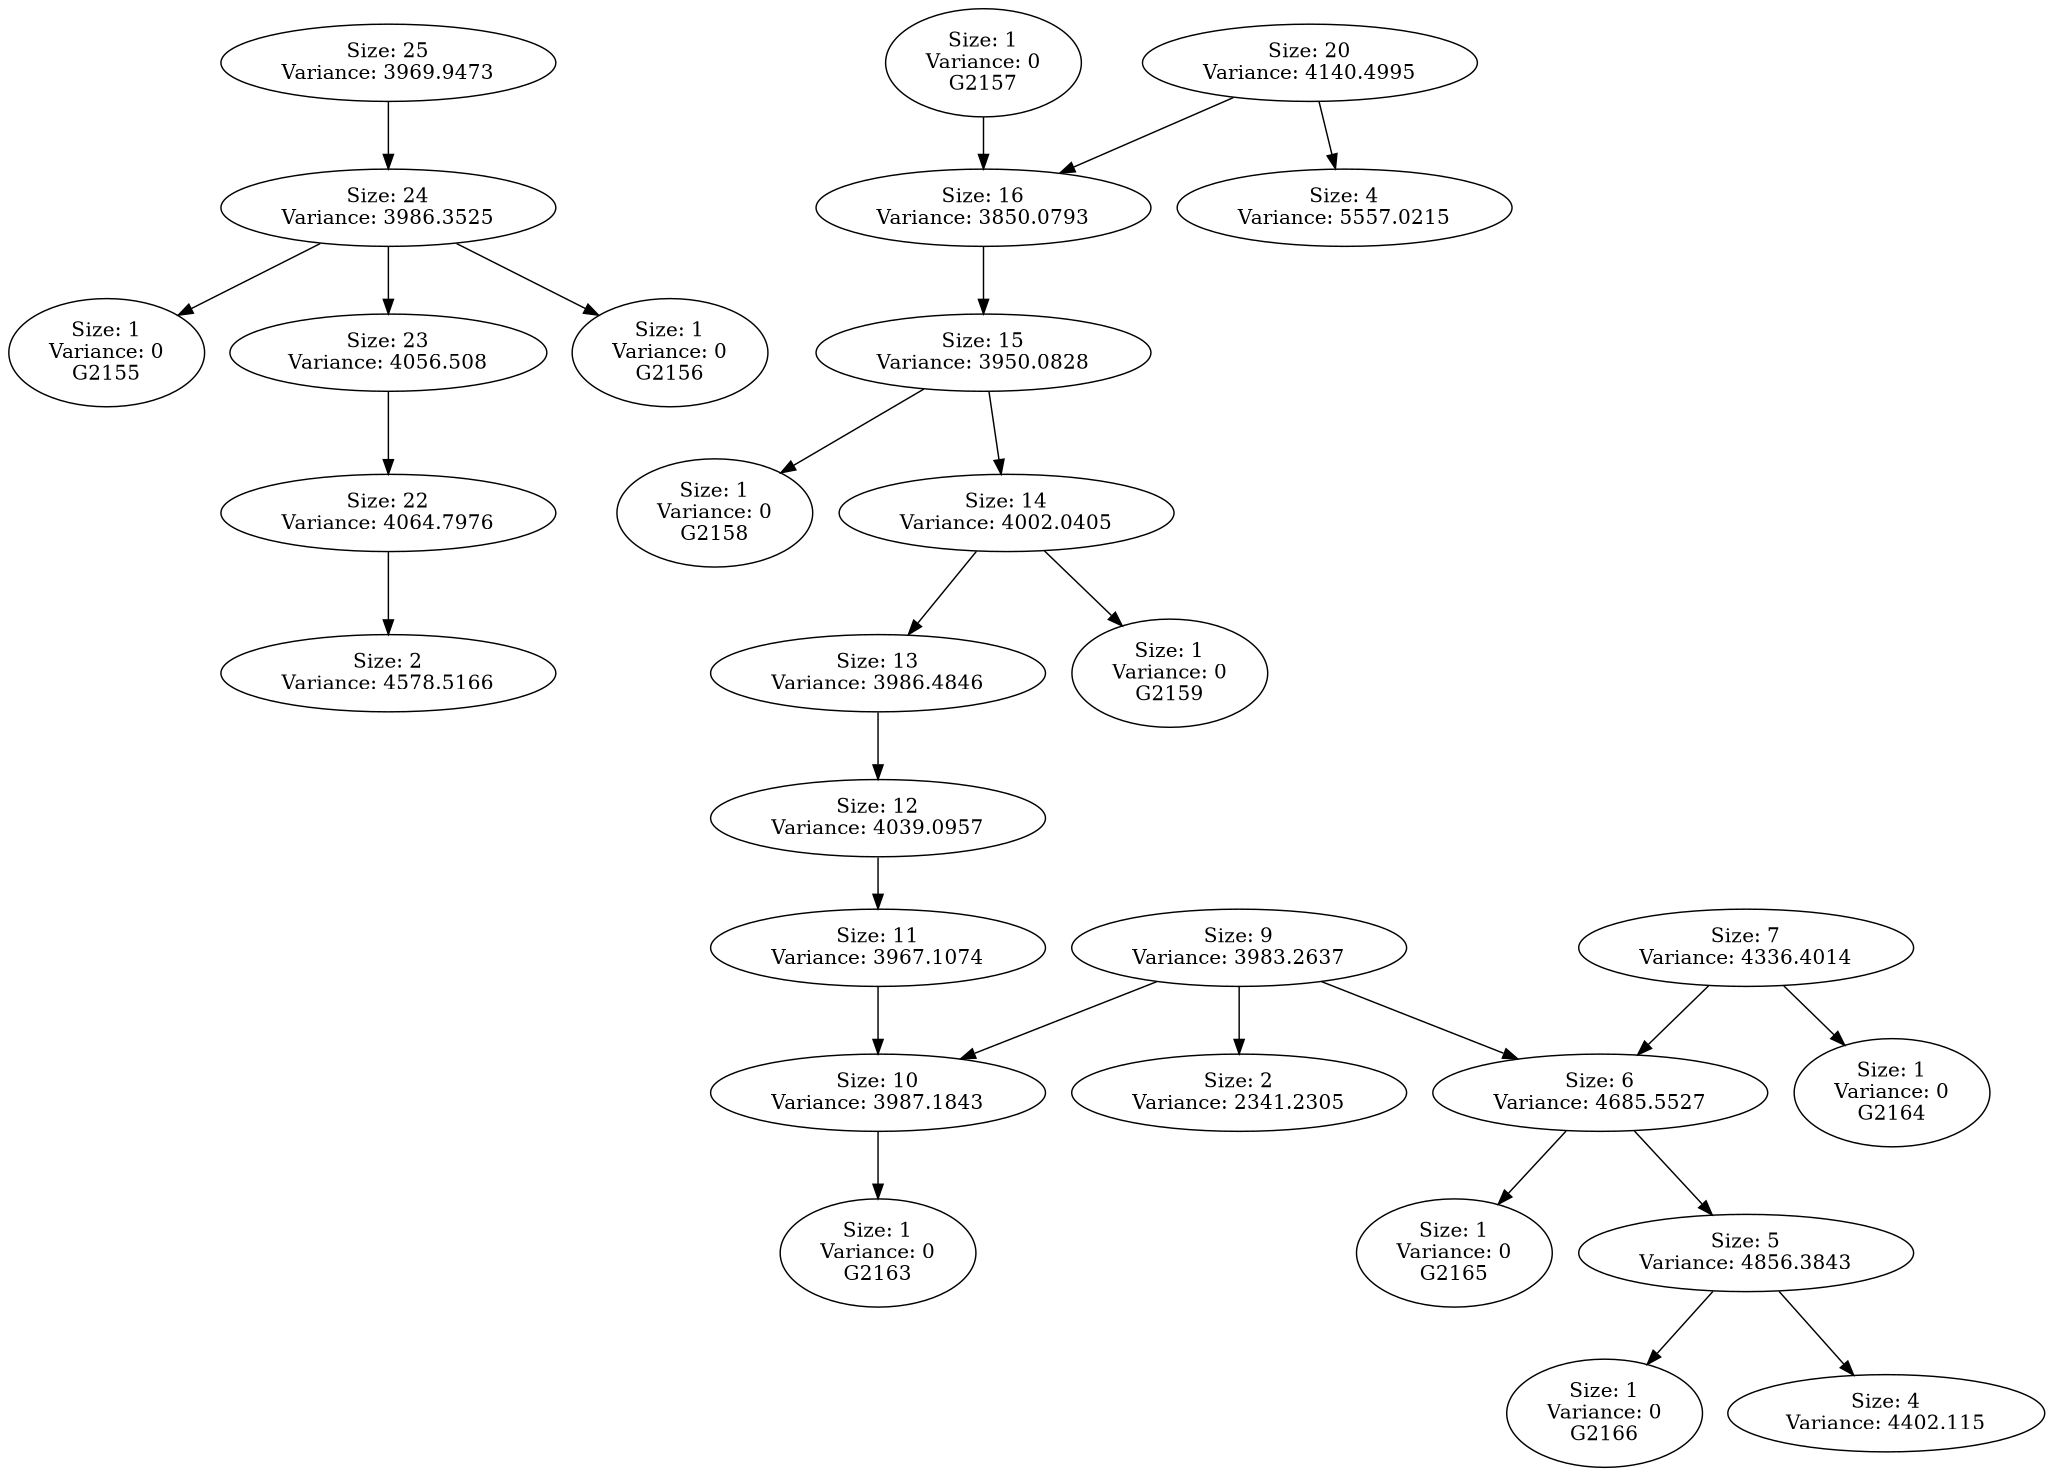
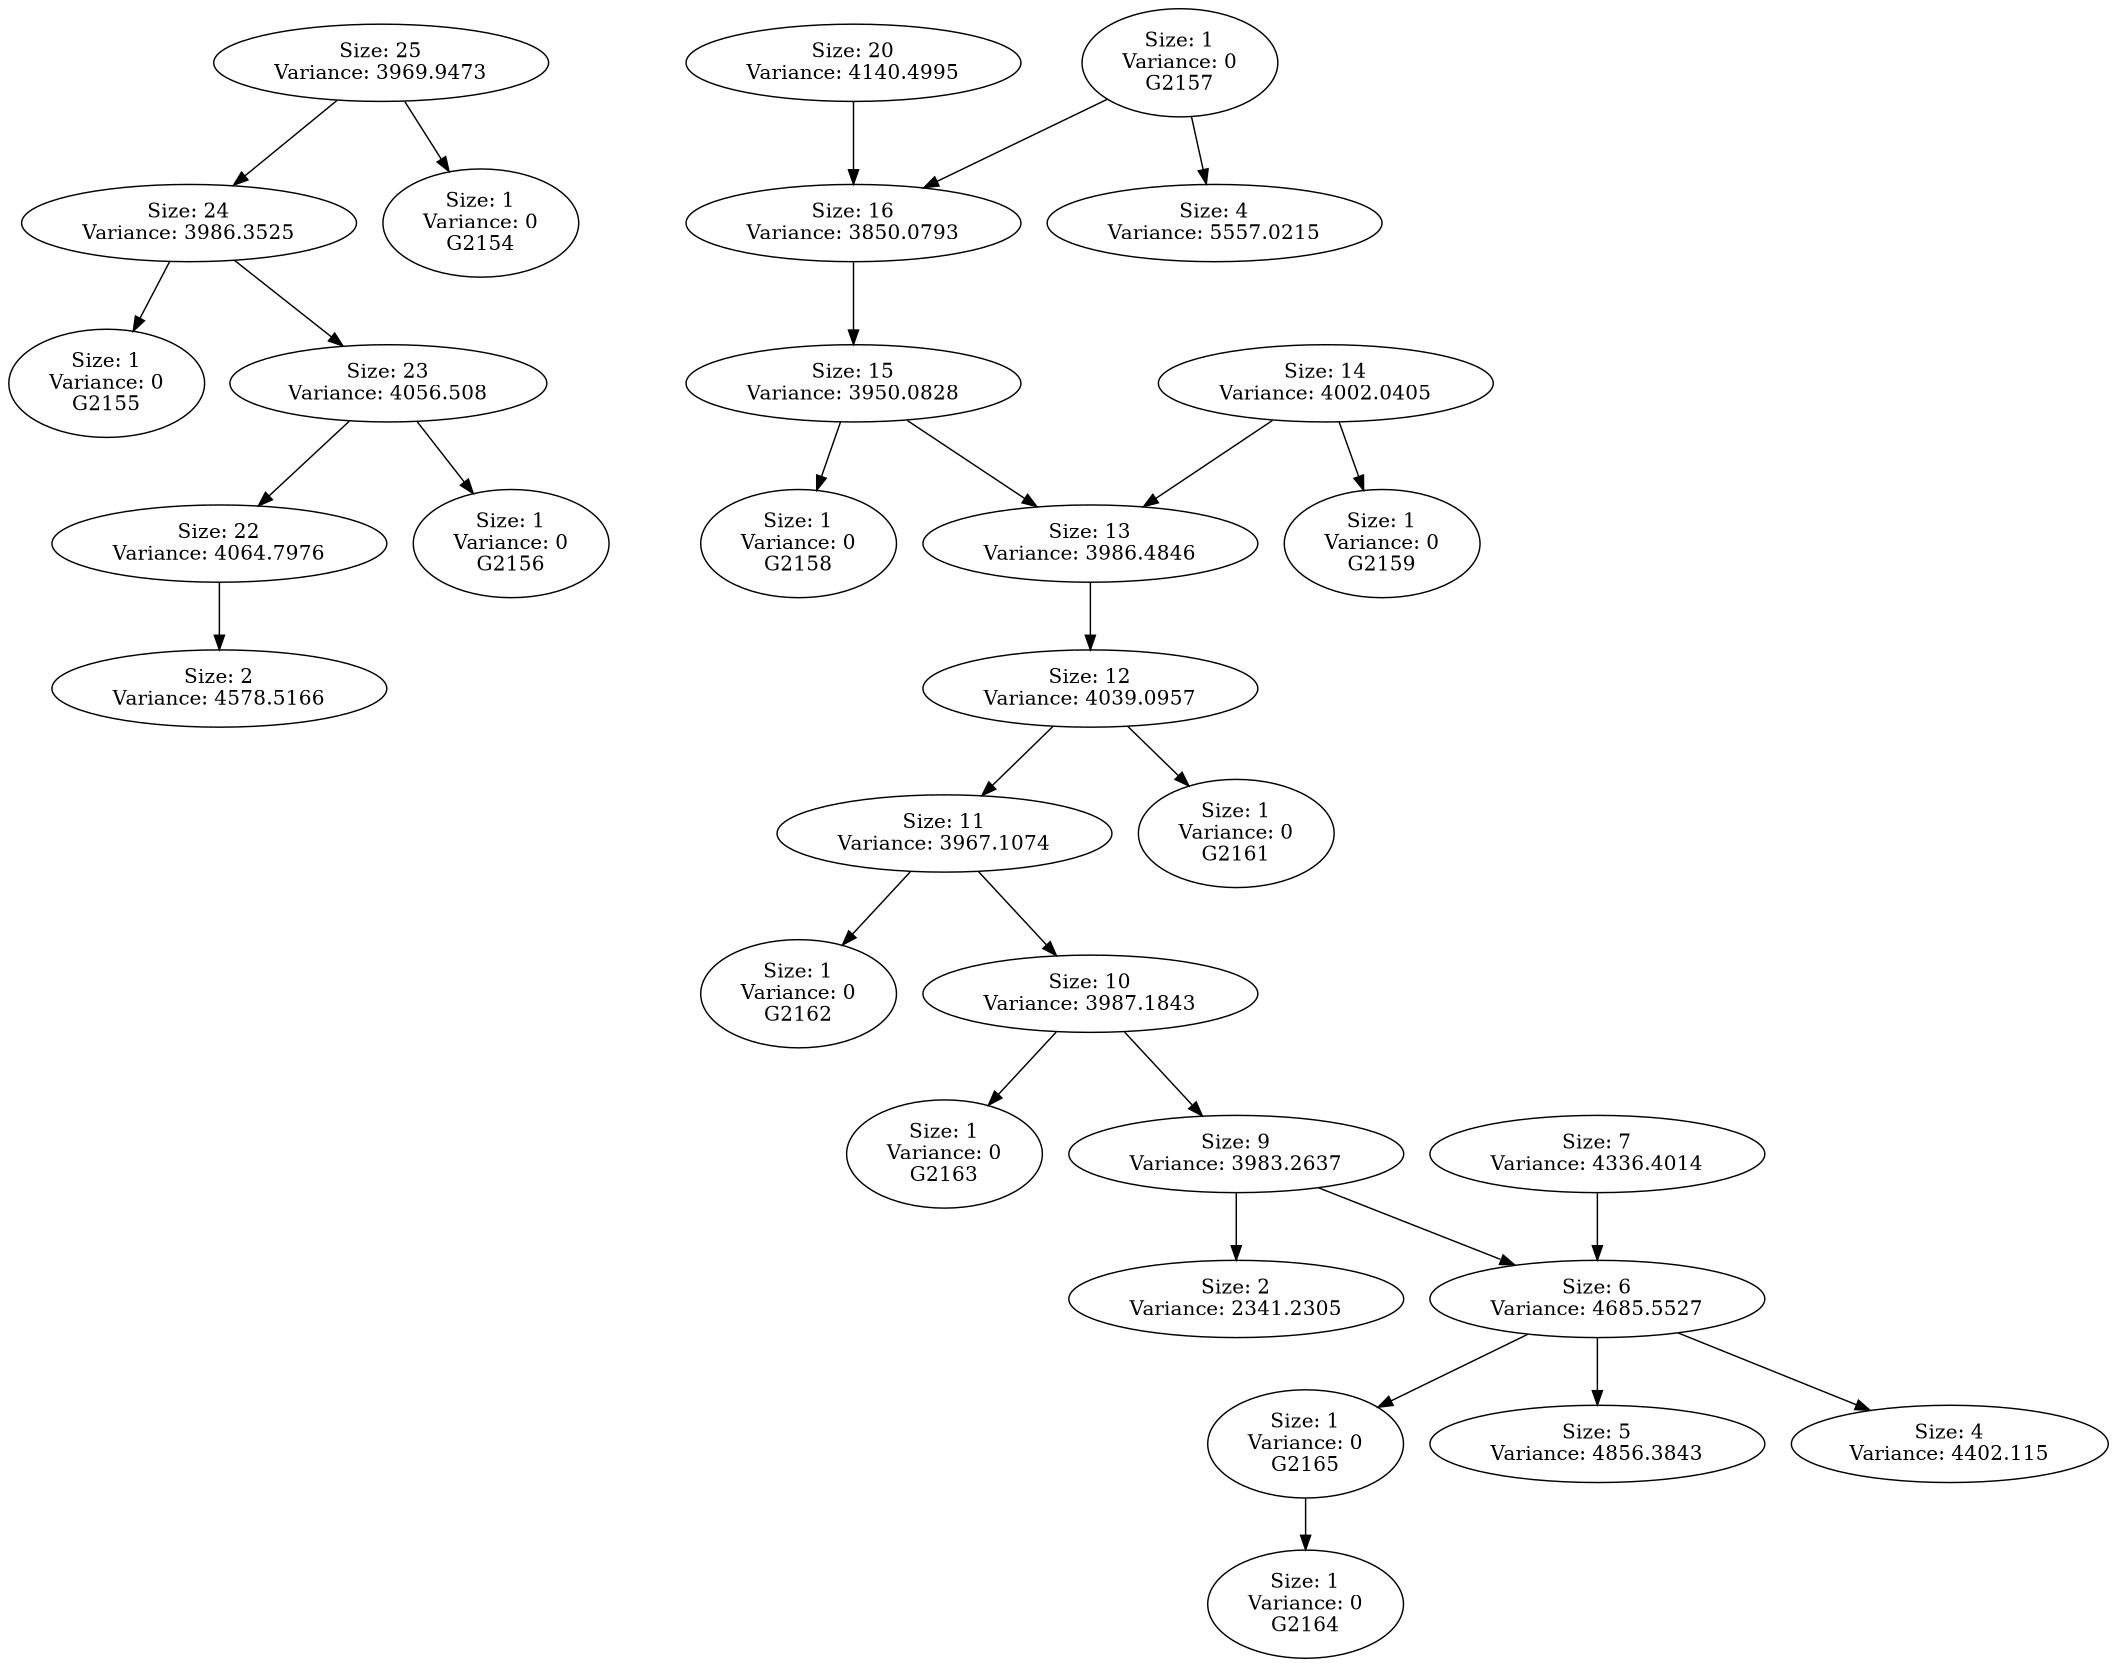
(1326, 128) -> (1197, 143)
none -> (481, 223)
(521, 276) -> (441, 452)
(994, 426) -> (966, 460)
none -> (1236, 834)
none -> (799, 994)
(1809, 1010) -> (1306, 1517)
(1066, 1017) -> (1158, 1069)
(1811, 1328) -> (1767, 1369)
(1605, 1413) -> none
